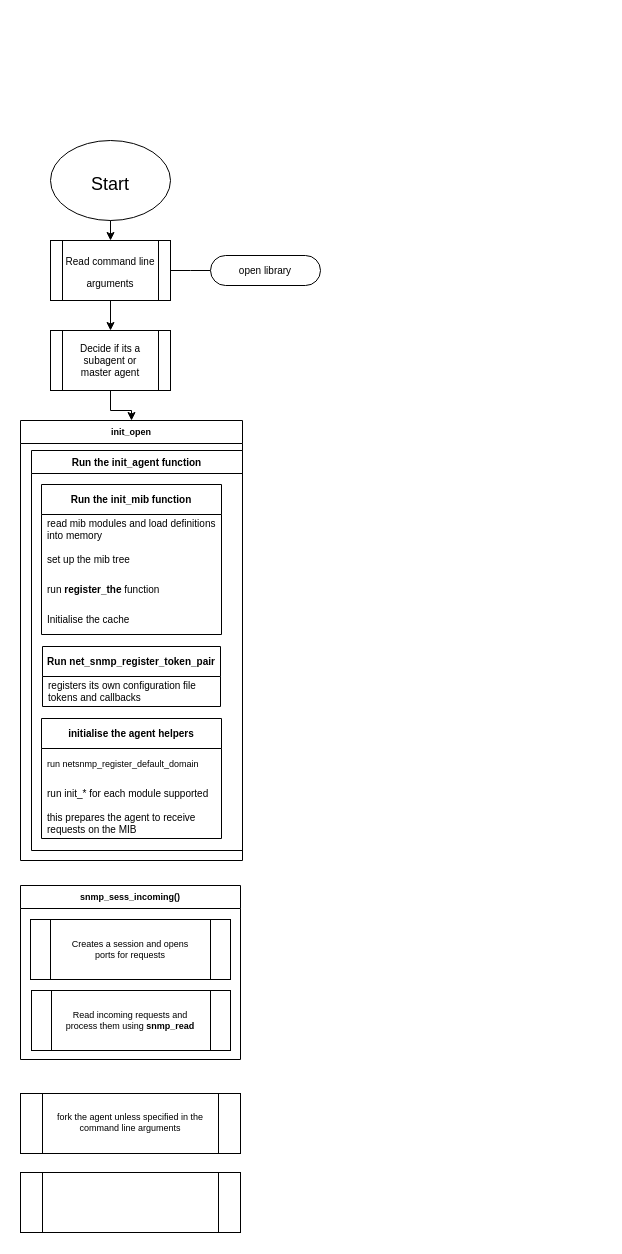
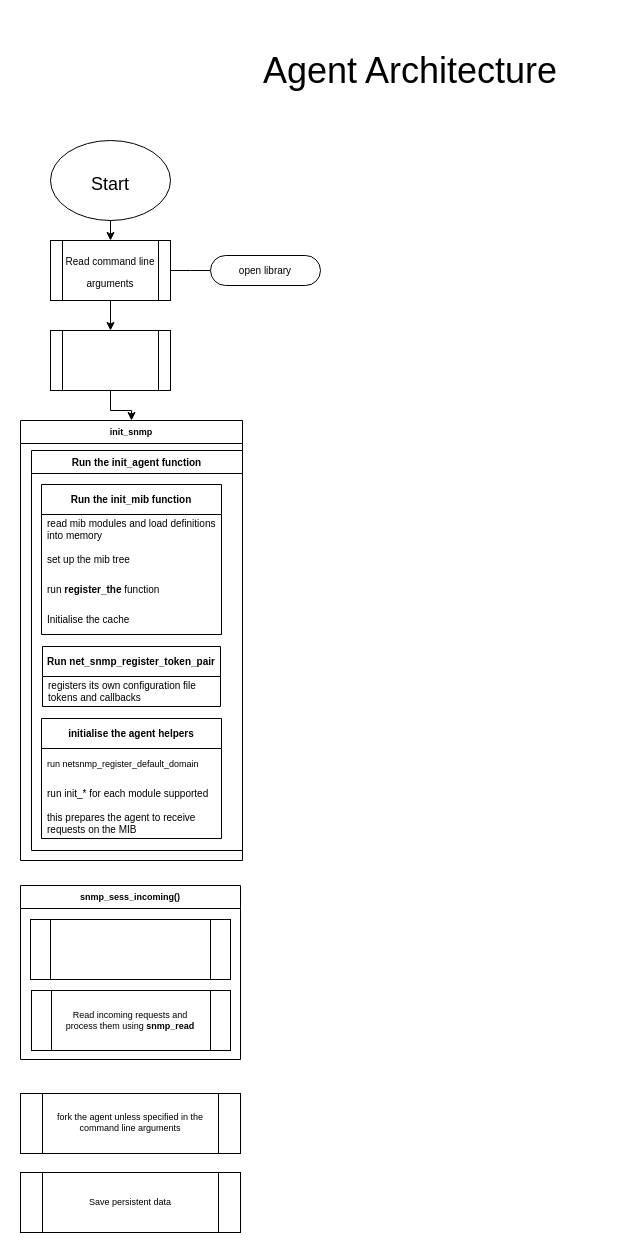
none -> (411, 71)
(111, 361) -> none
(132, 433) -> (132, 433)
(131, 950) -> none
none -> (131, 1203)
